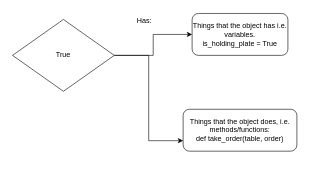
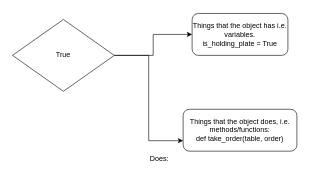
(144, 21) -> none
none -> (159, 164)
